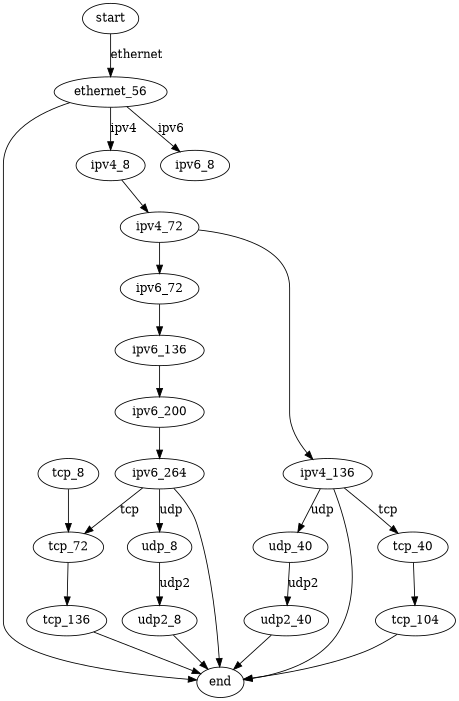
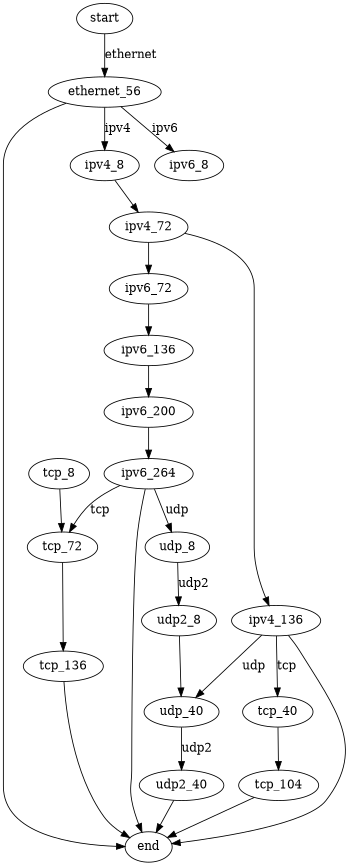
(188, 649) -> (180, 662)
